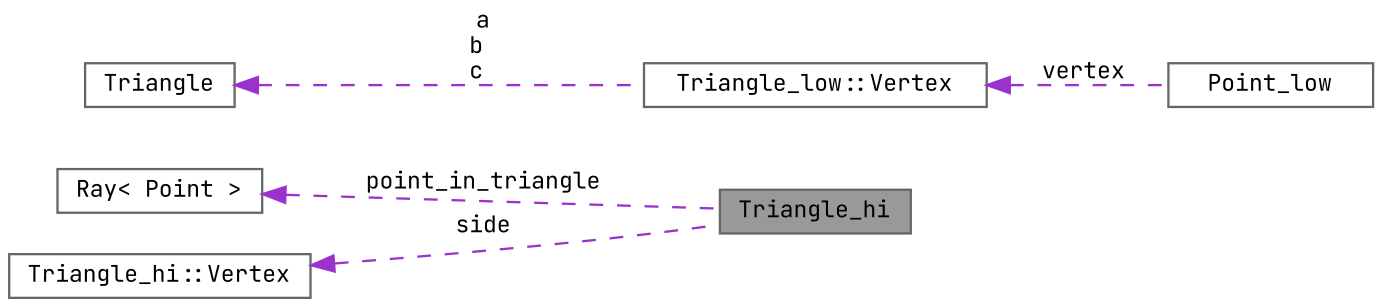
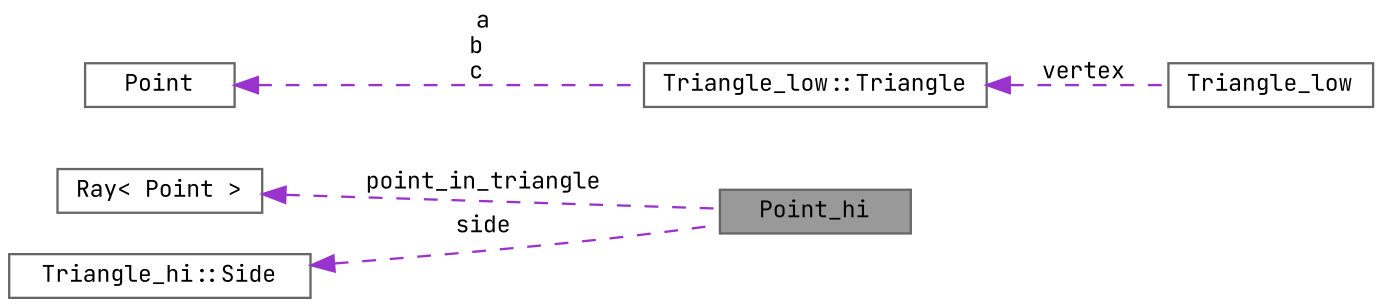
(160, 85) -> (160, 85)
(815, 85) -> (815, 85)
(1271, 85) -> (1271, 85)
(815, 212) -> (815, 212)
(160, 276) -> (160, 276)
